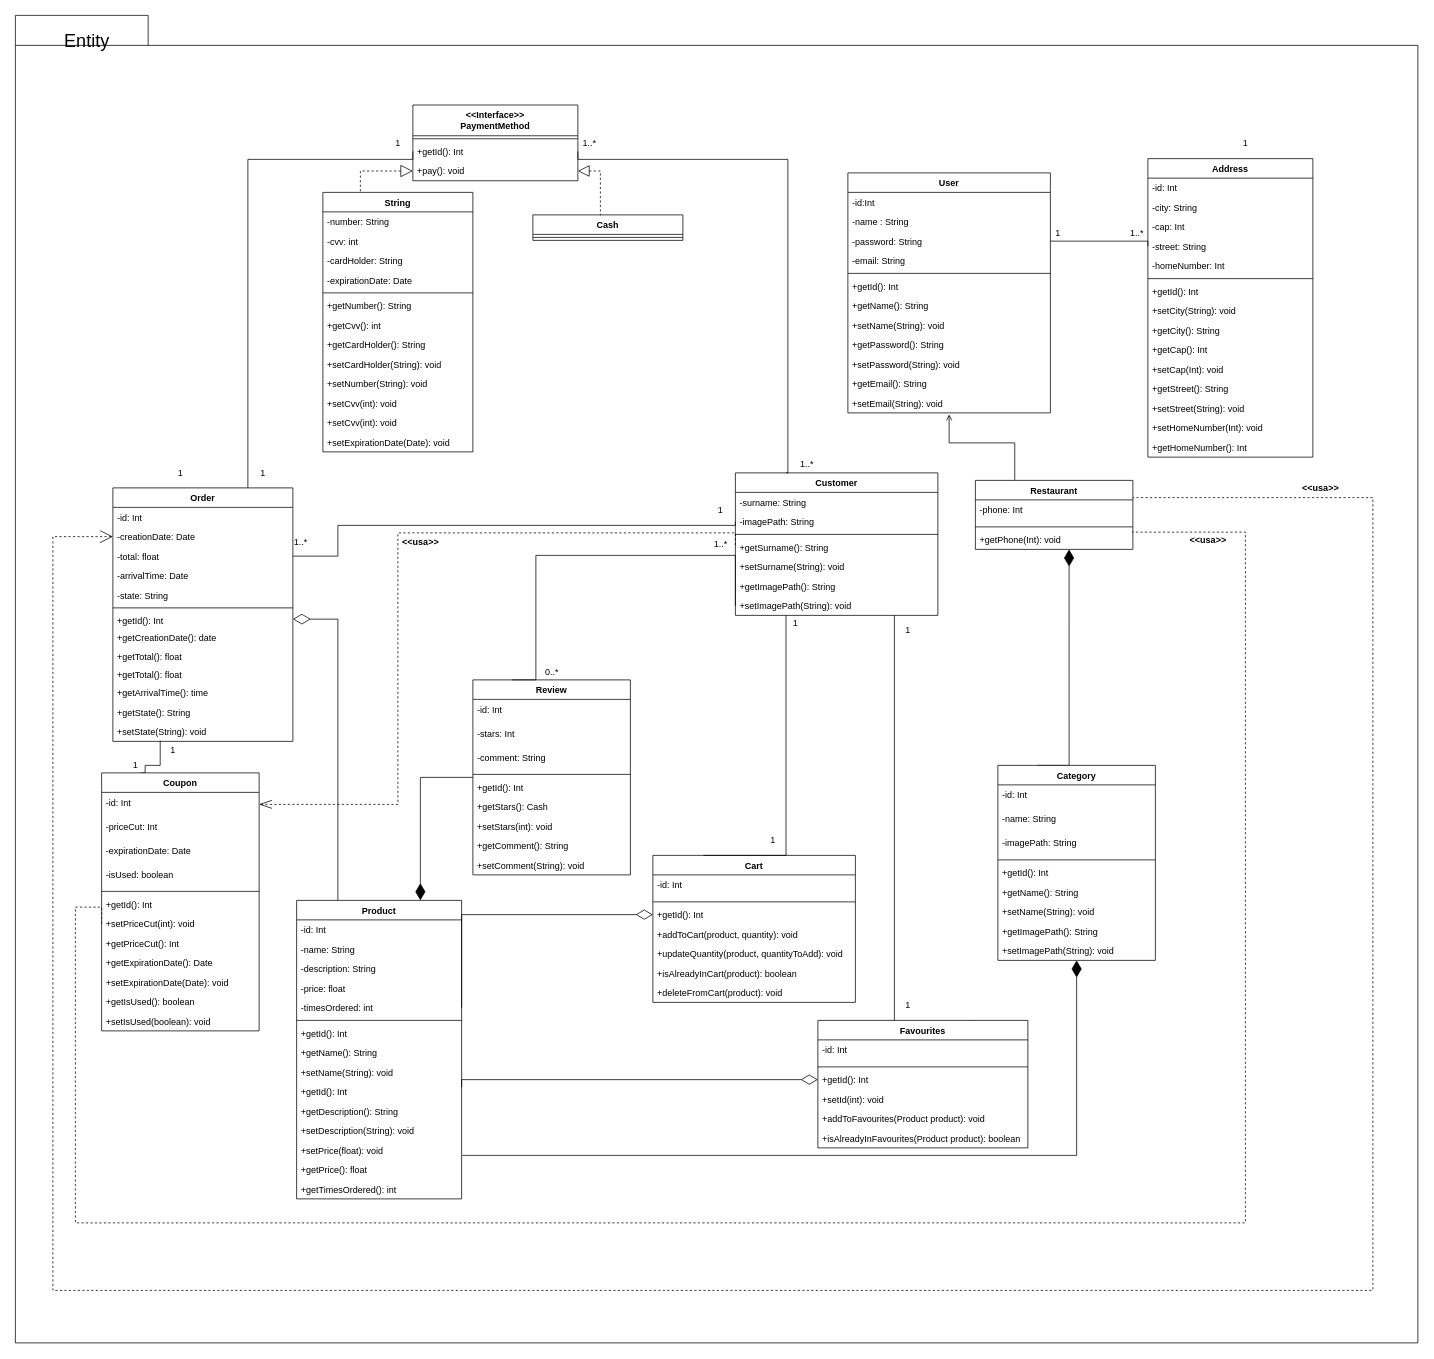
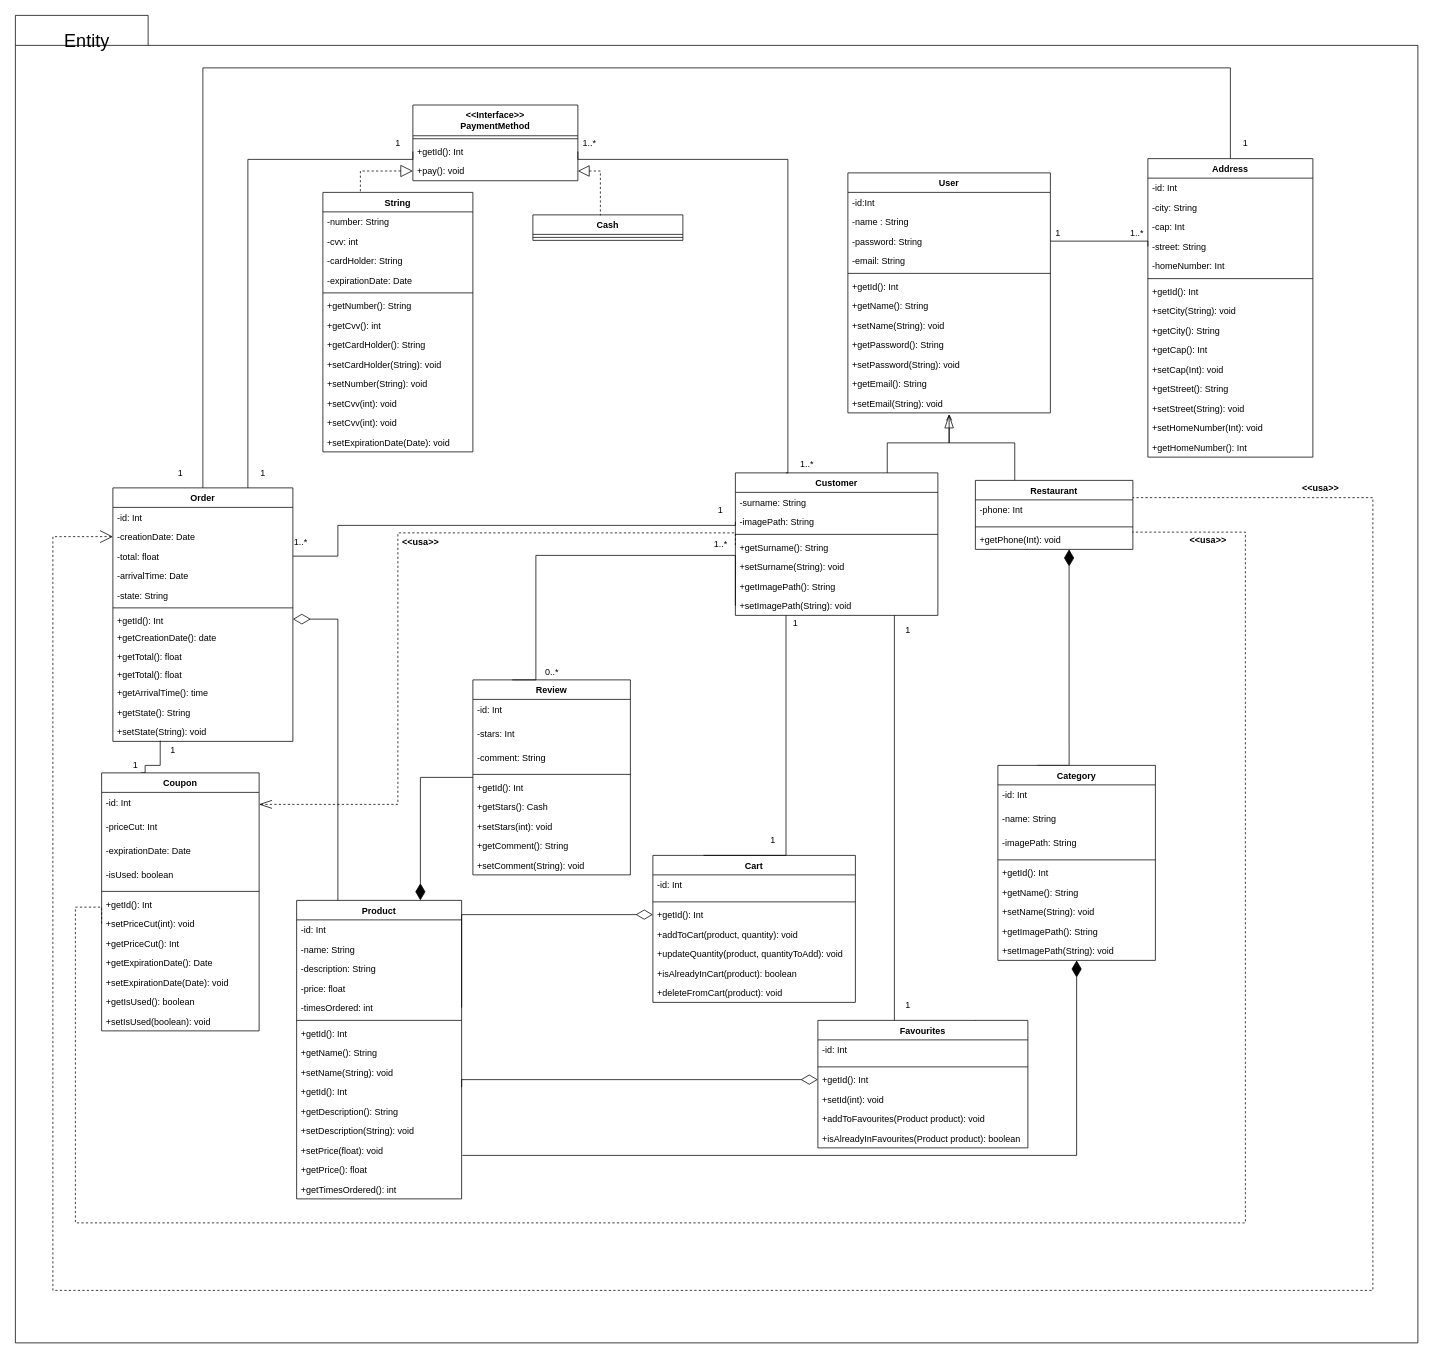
none -> (551, 68)
none -> (902, 443)
